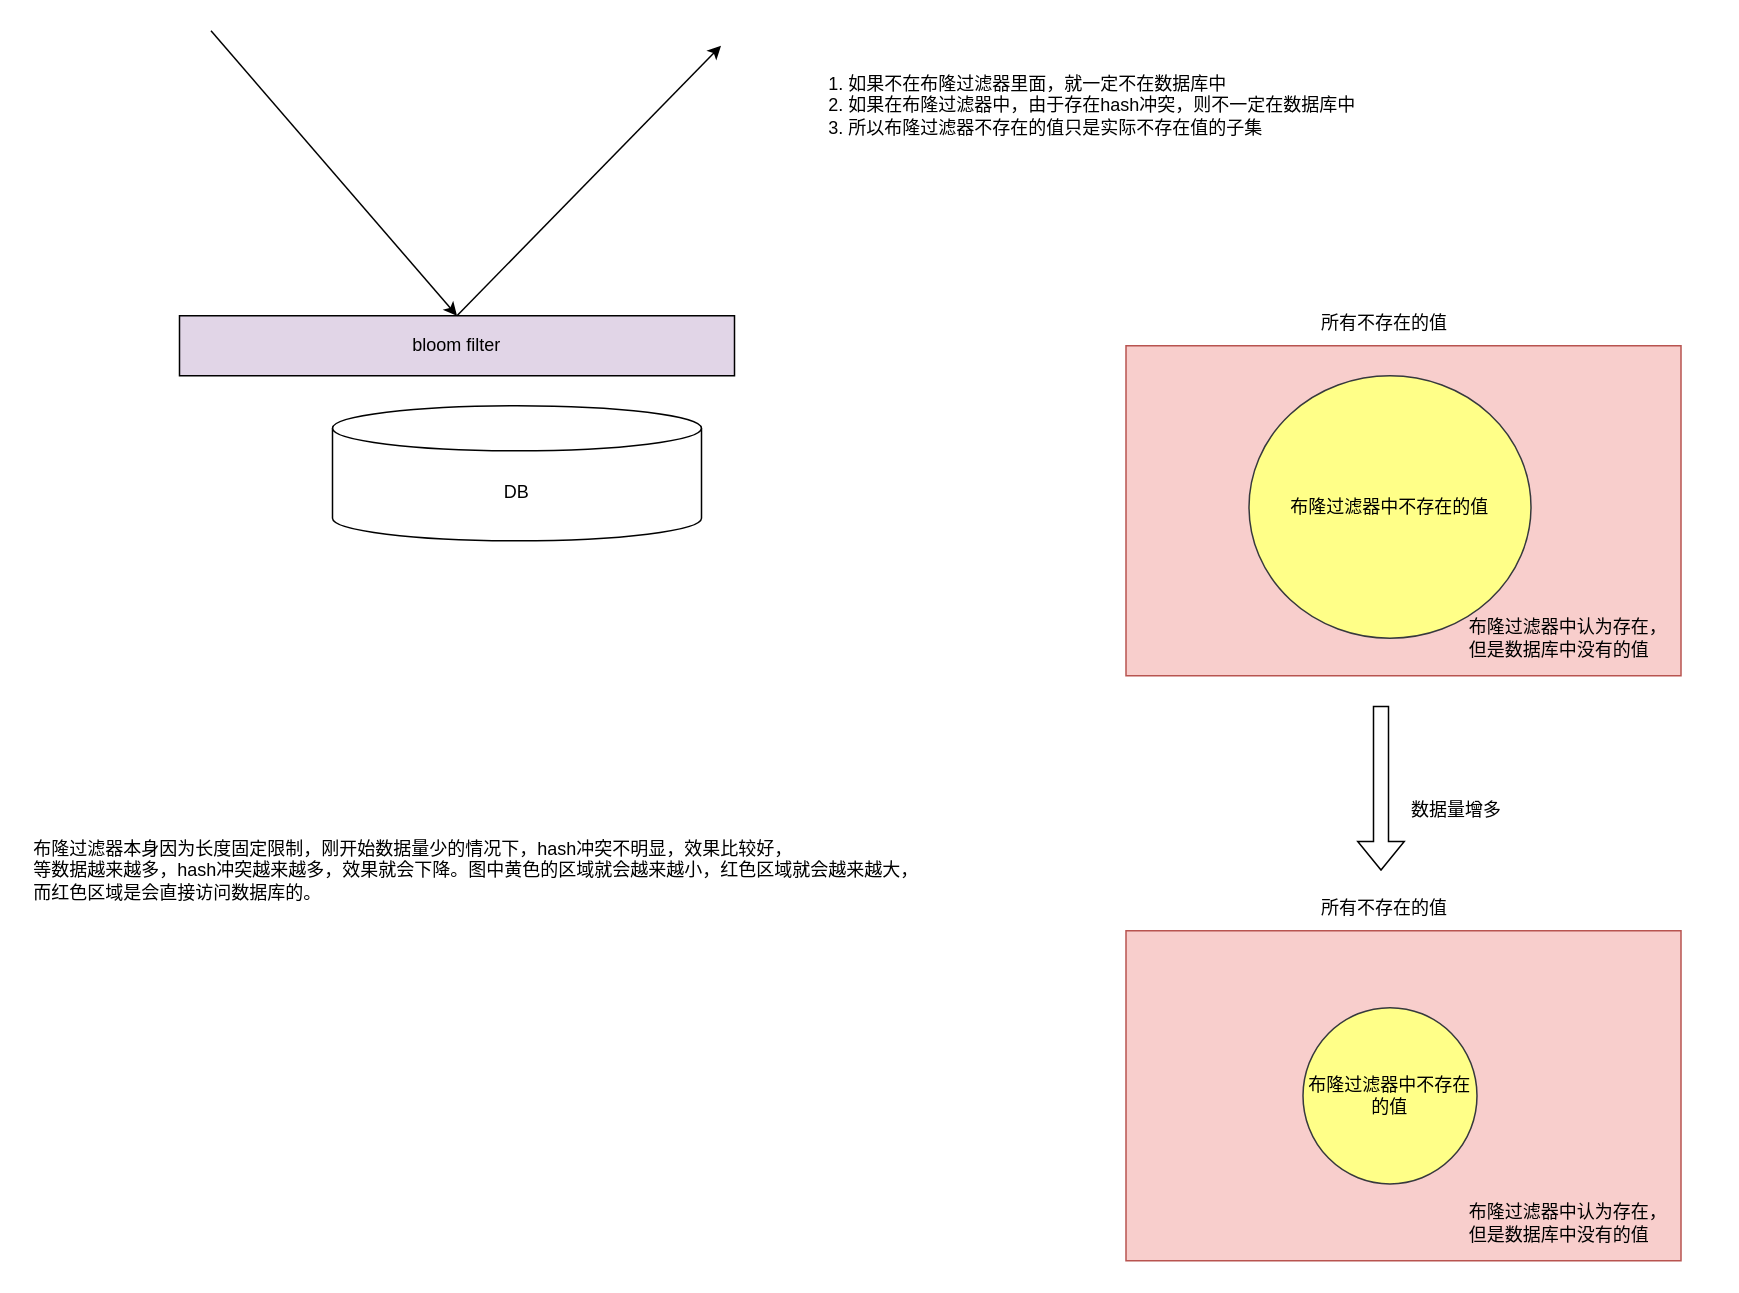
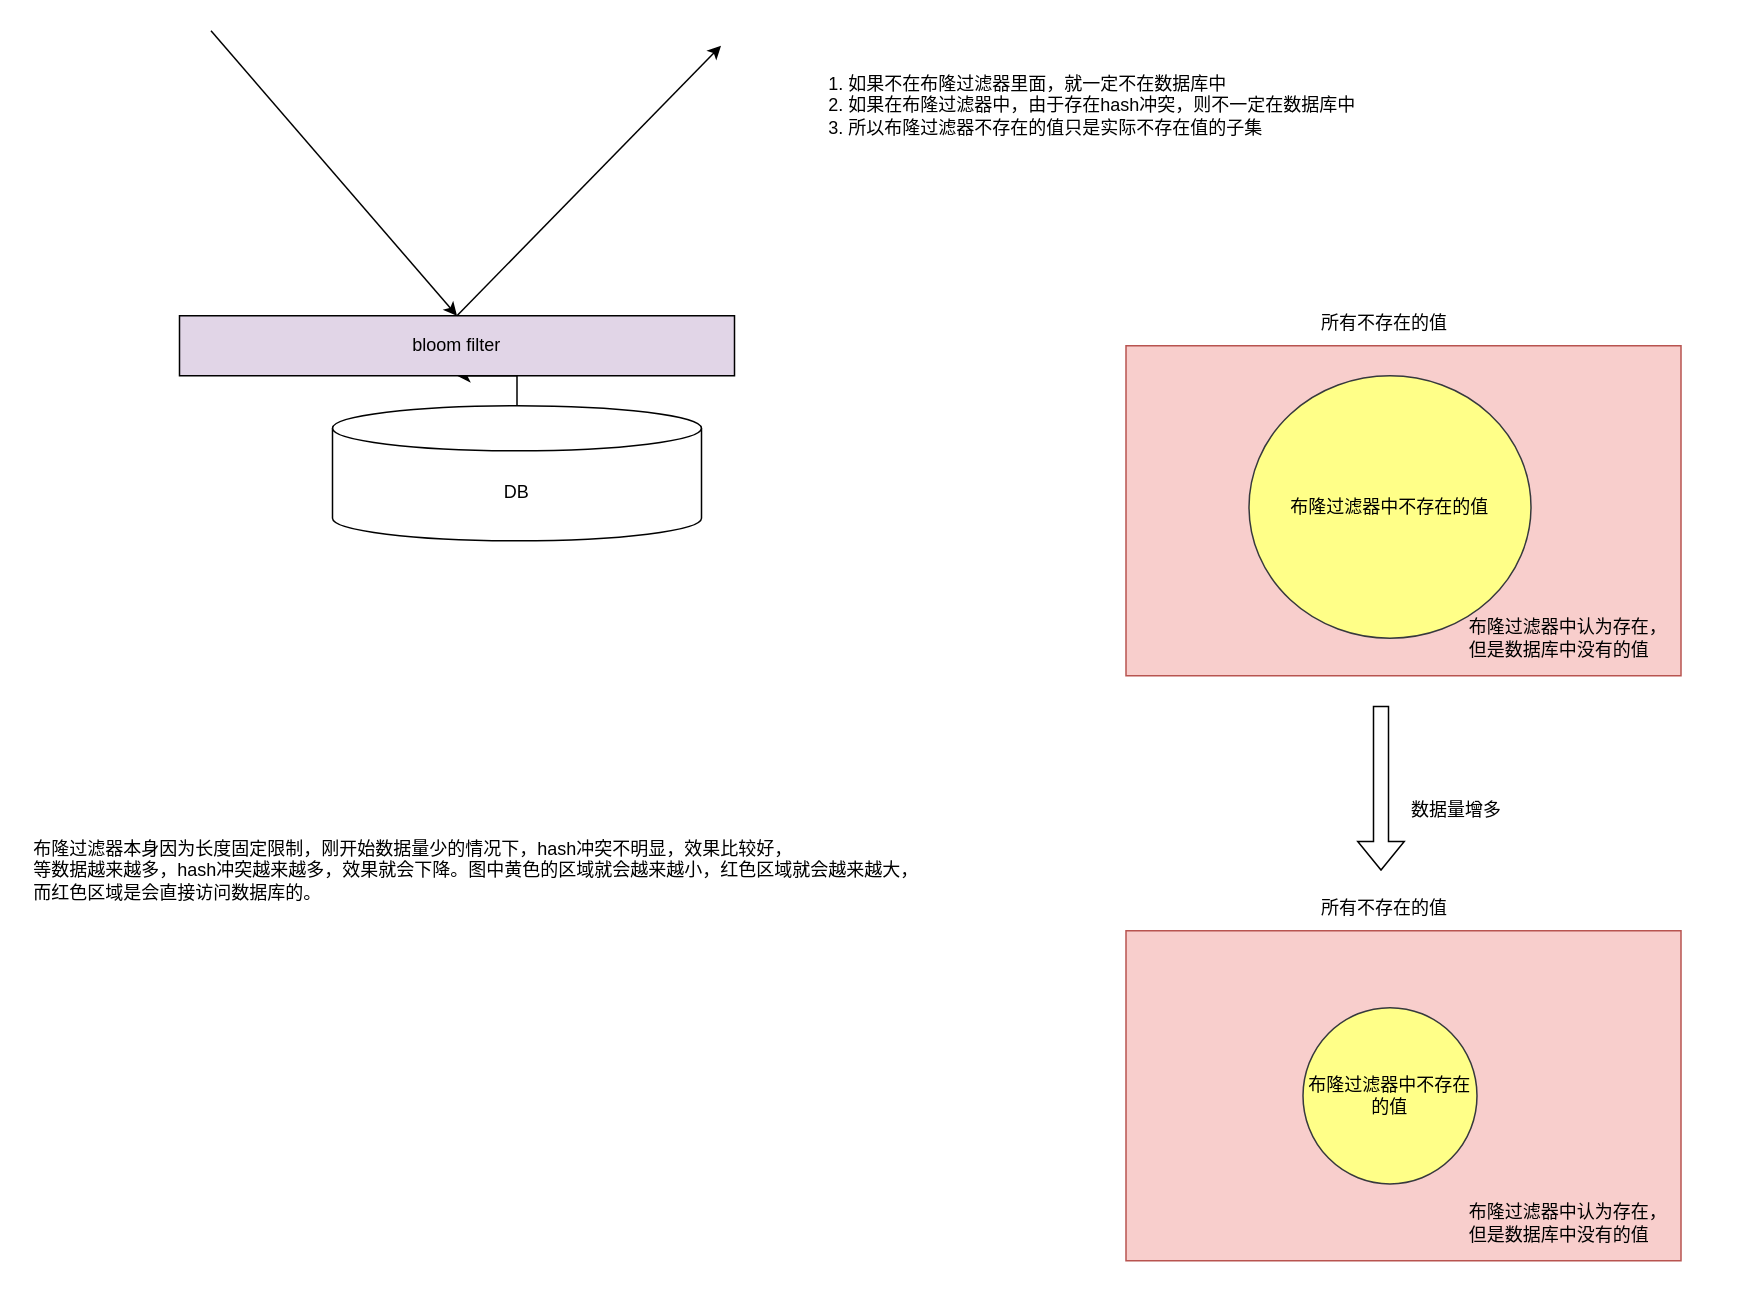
none -> (517, 390)
